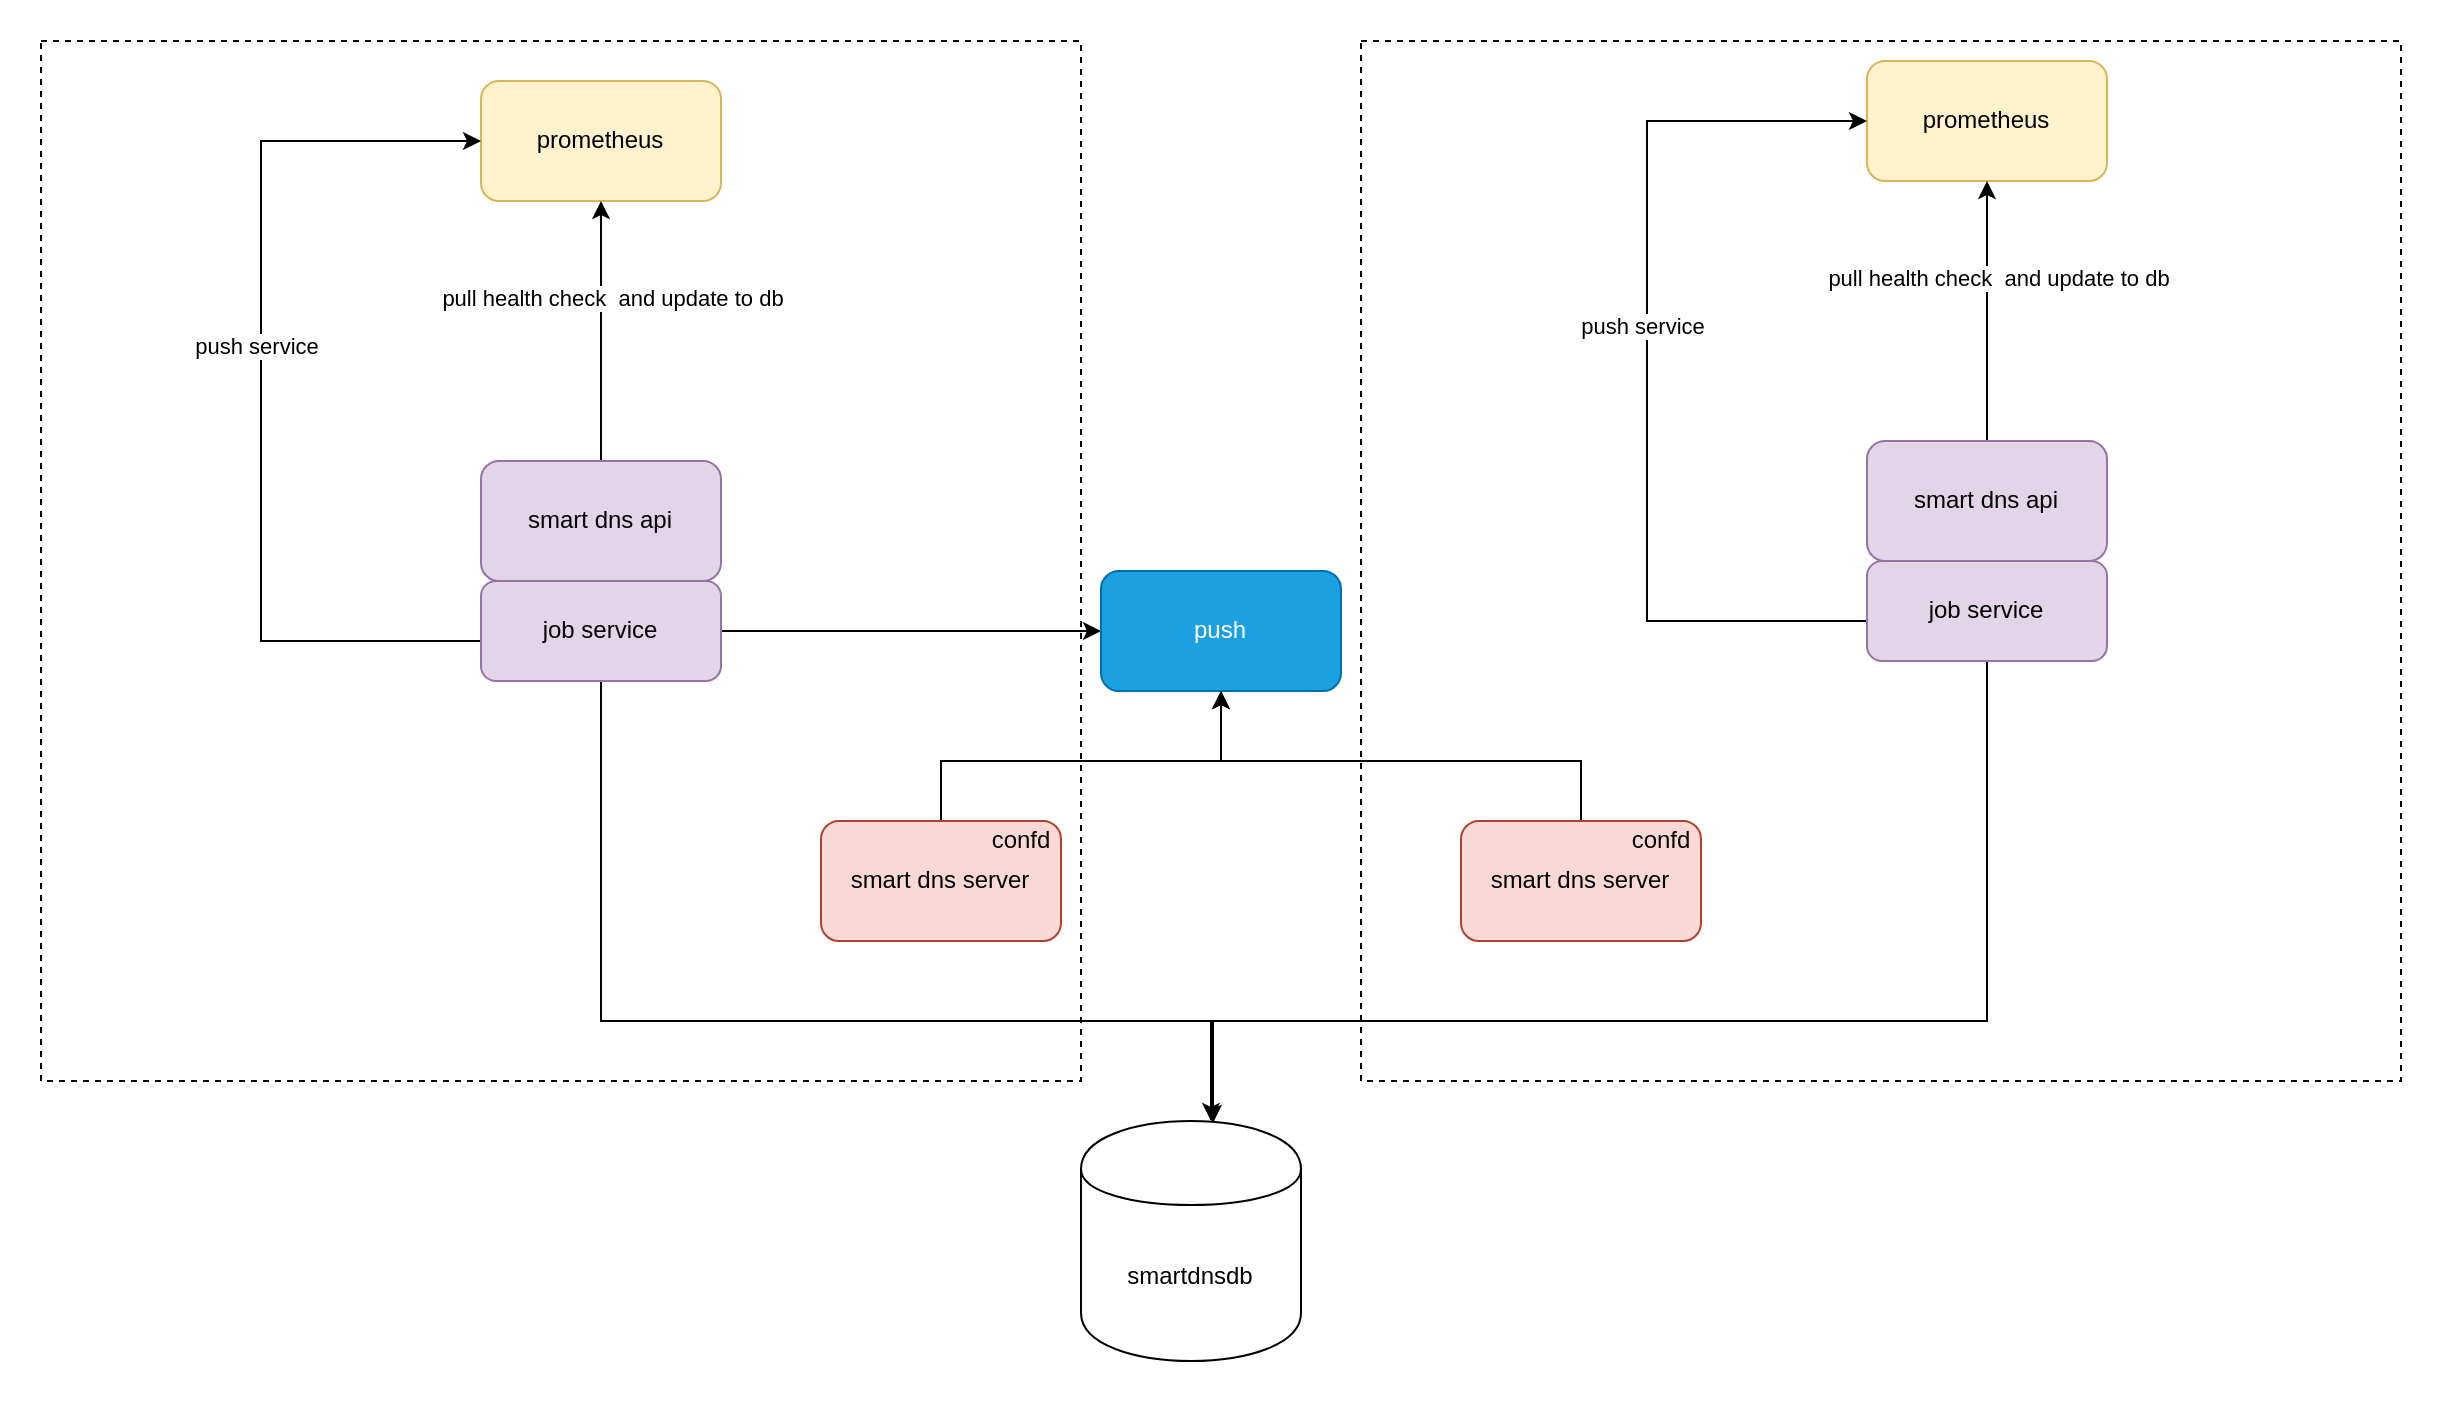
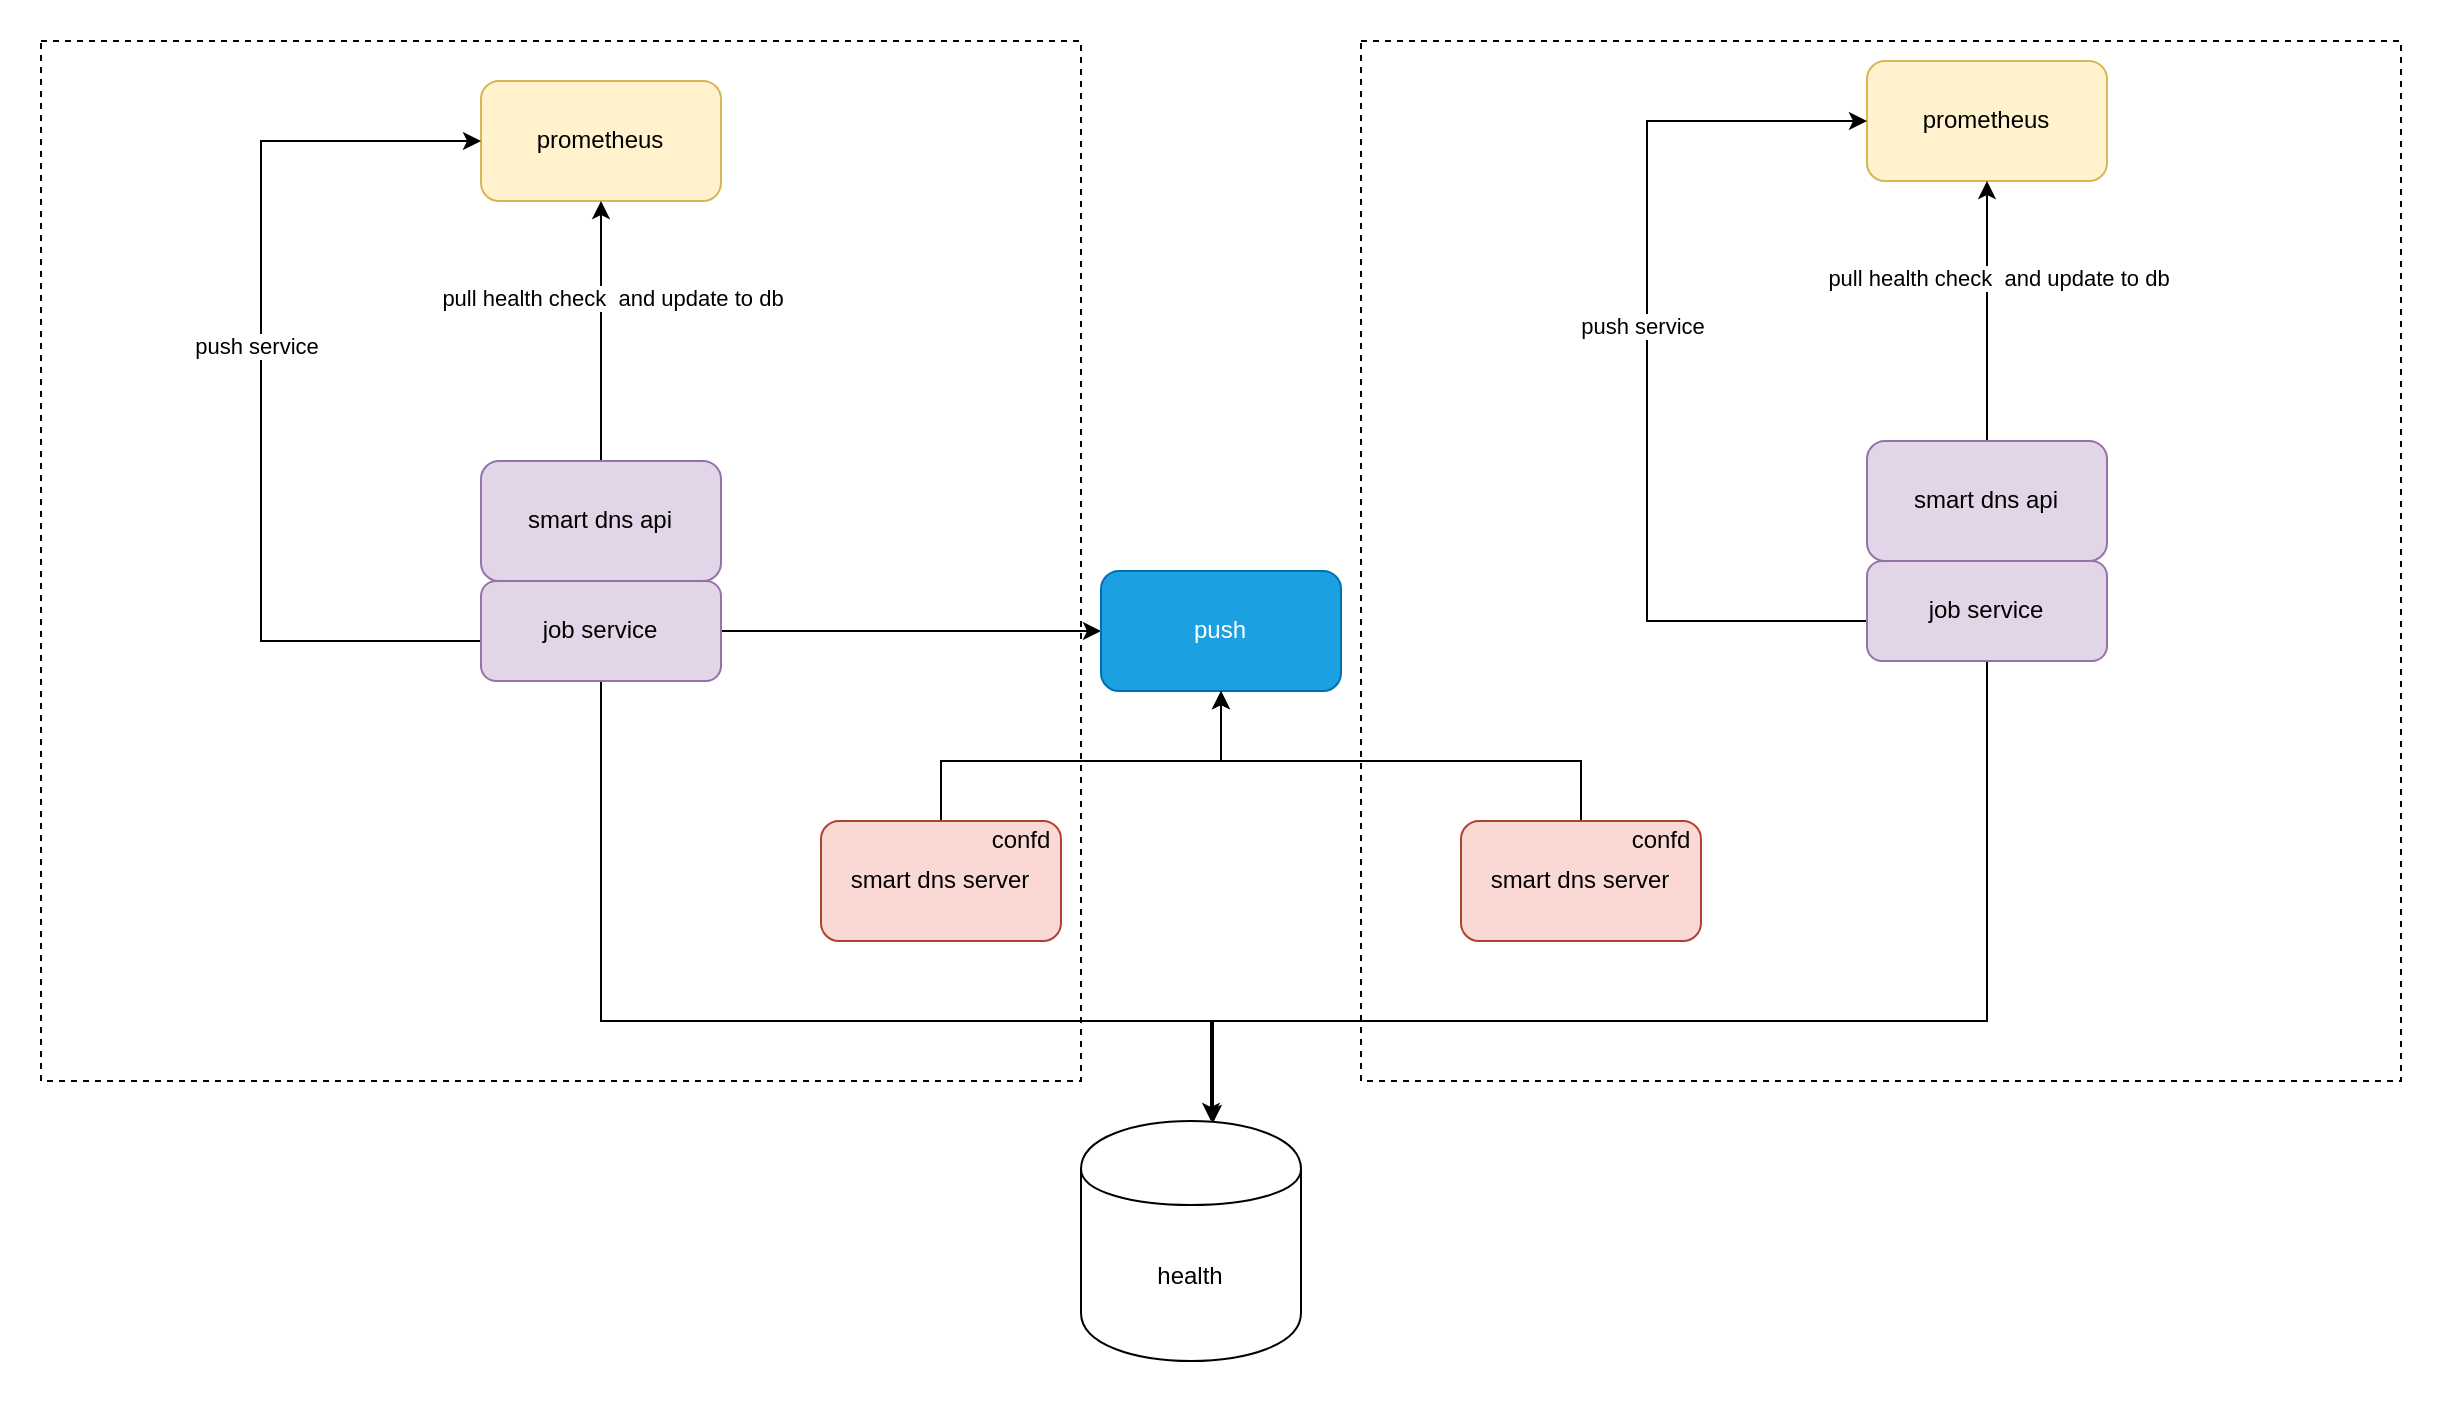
(1191, 1277) -> (1191, 1277)
